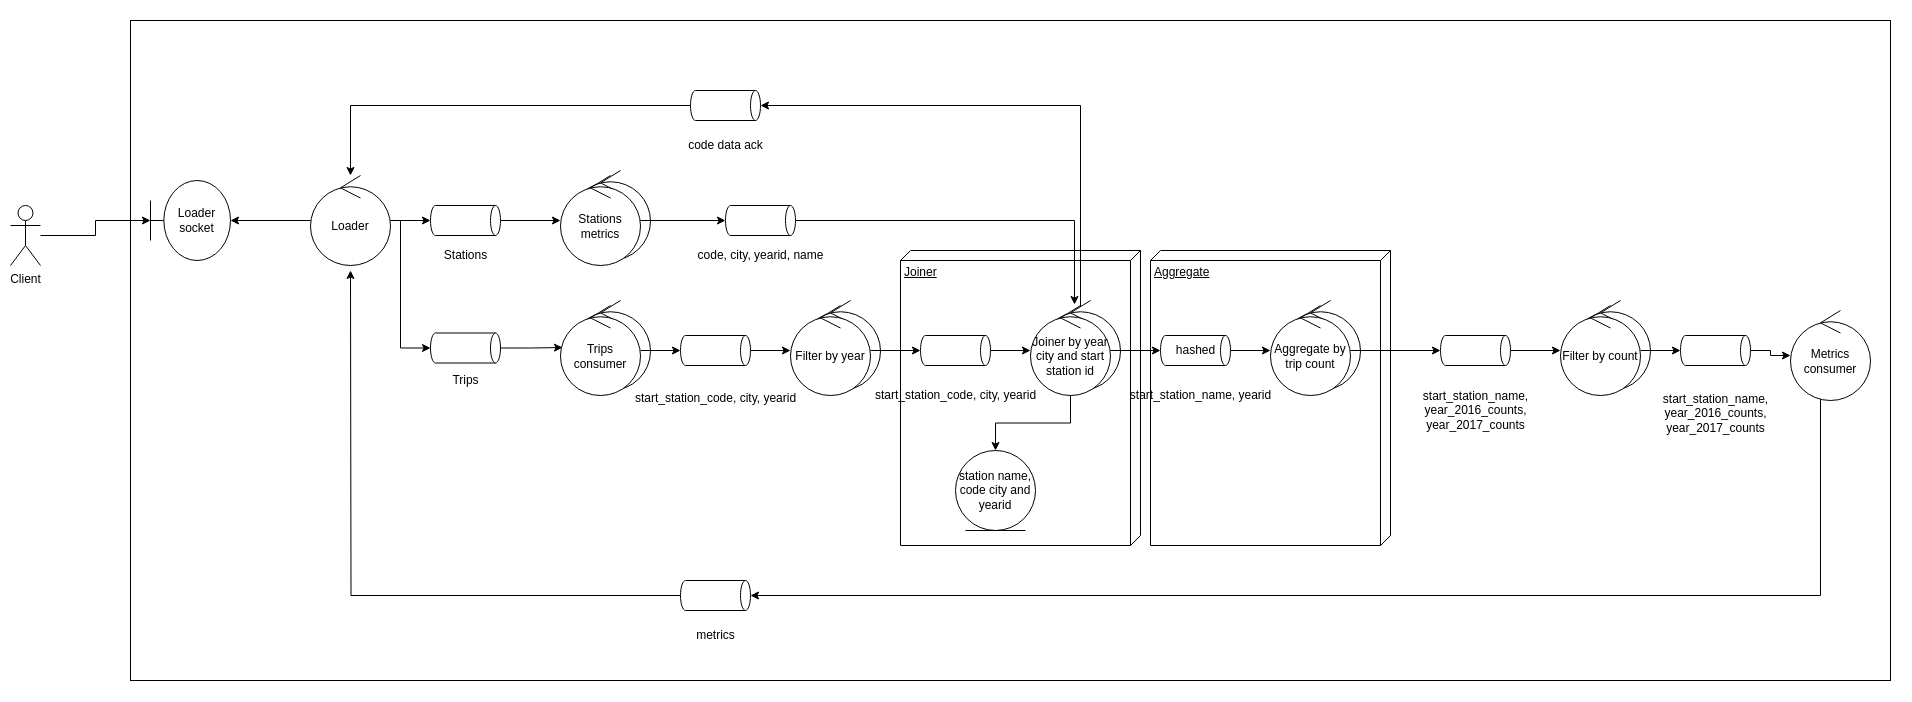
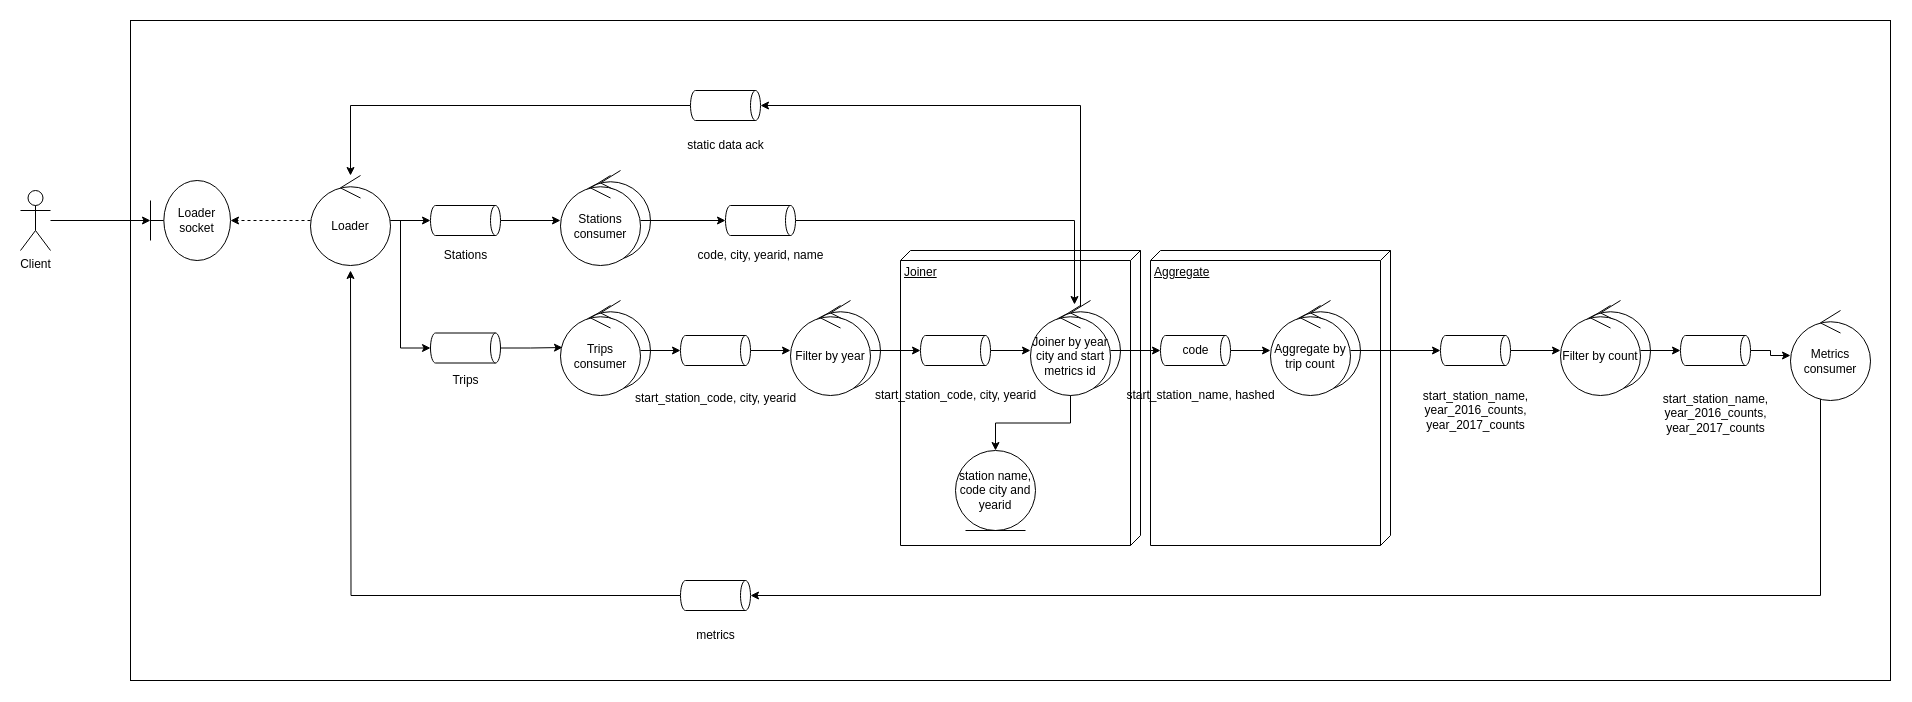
(726, 146) -> (726, 146)
(273, 221) -> (273, 221)
(601, 227) -> (601, 227)
(26, 236) -> (36, 221)
(1196, 351) -> (1196, 351)
(1071, 357) -> (1071, 357)
(1201, 396) -> (1201, 396)
